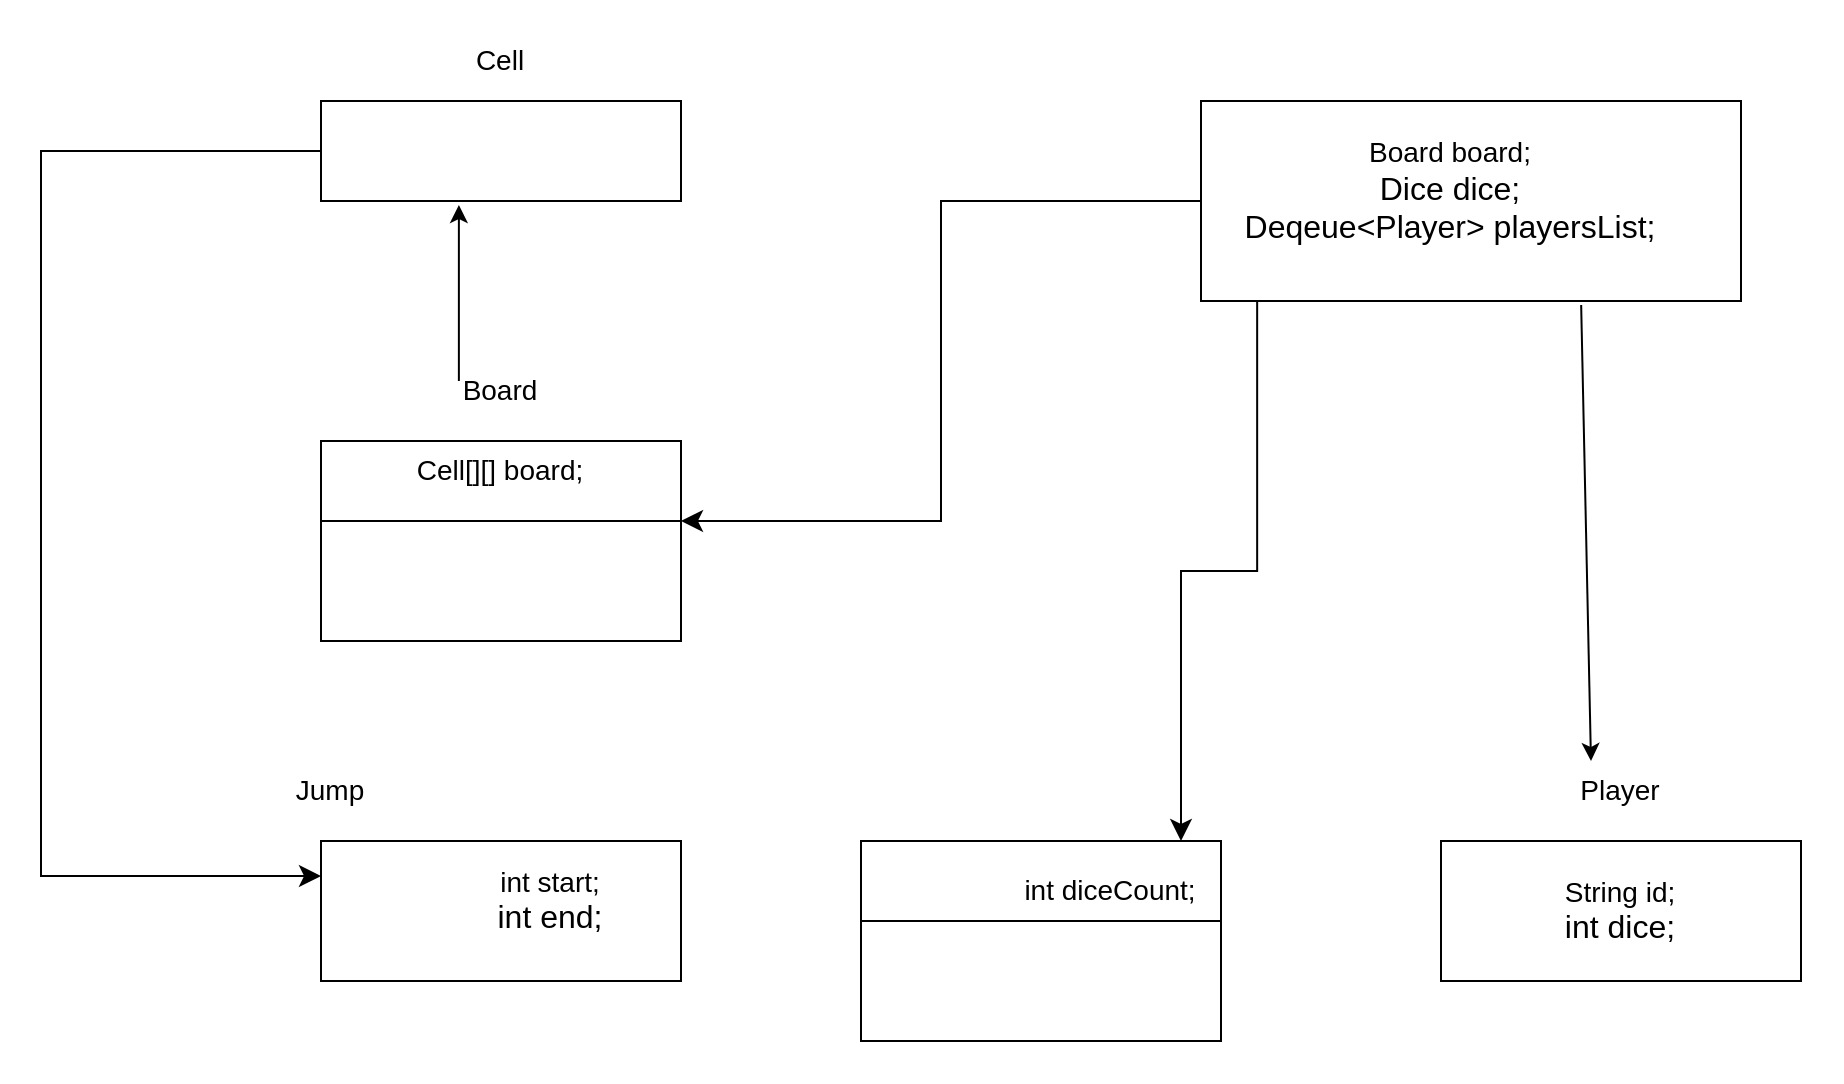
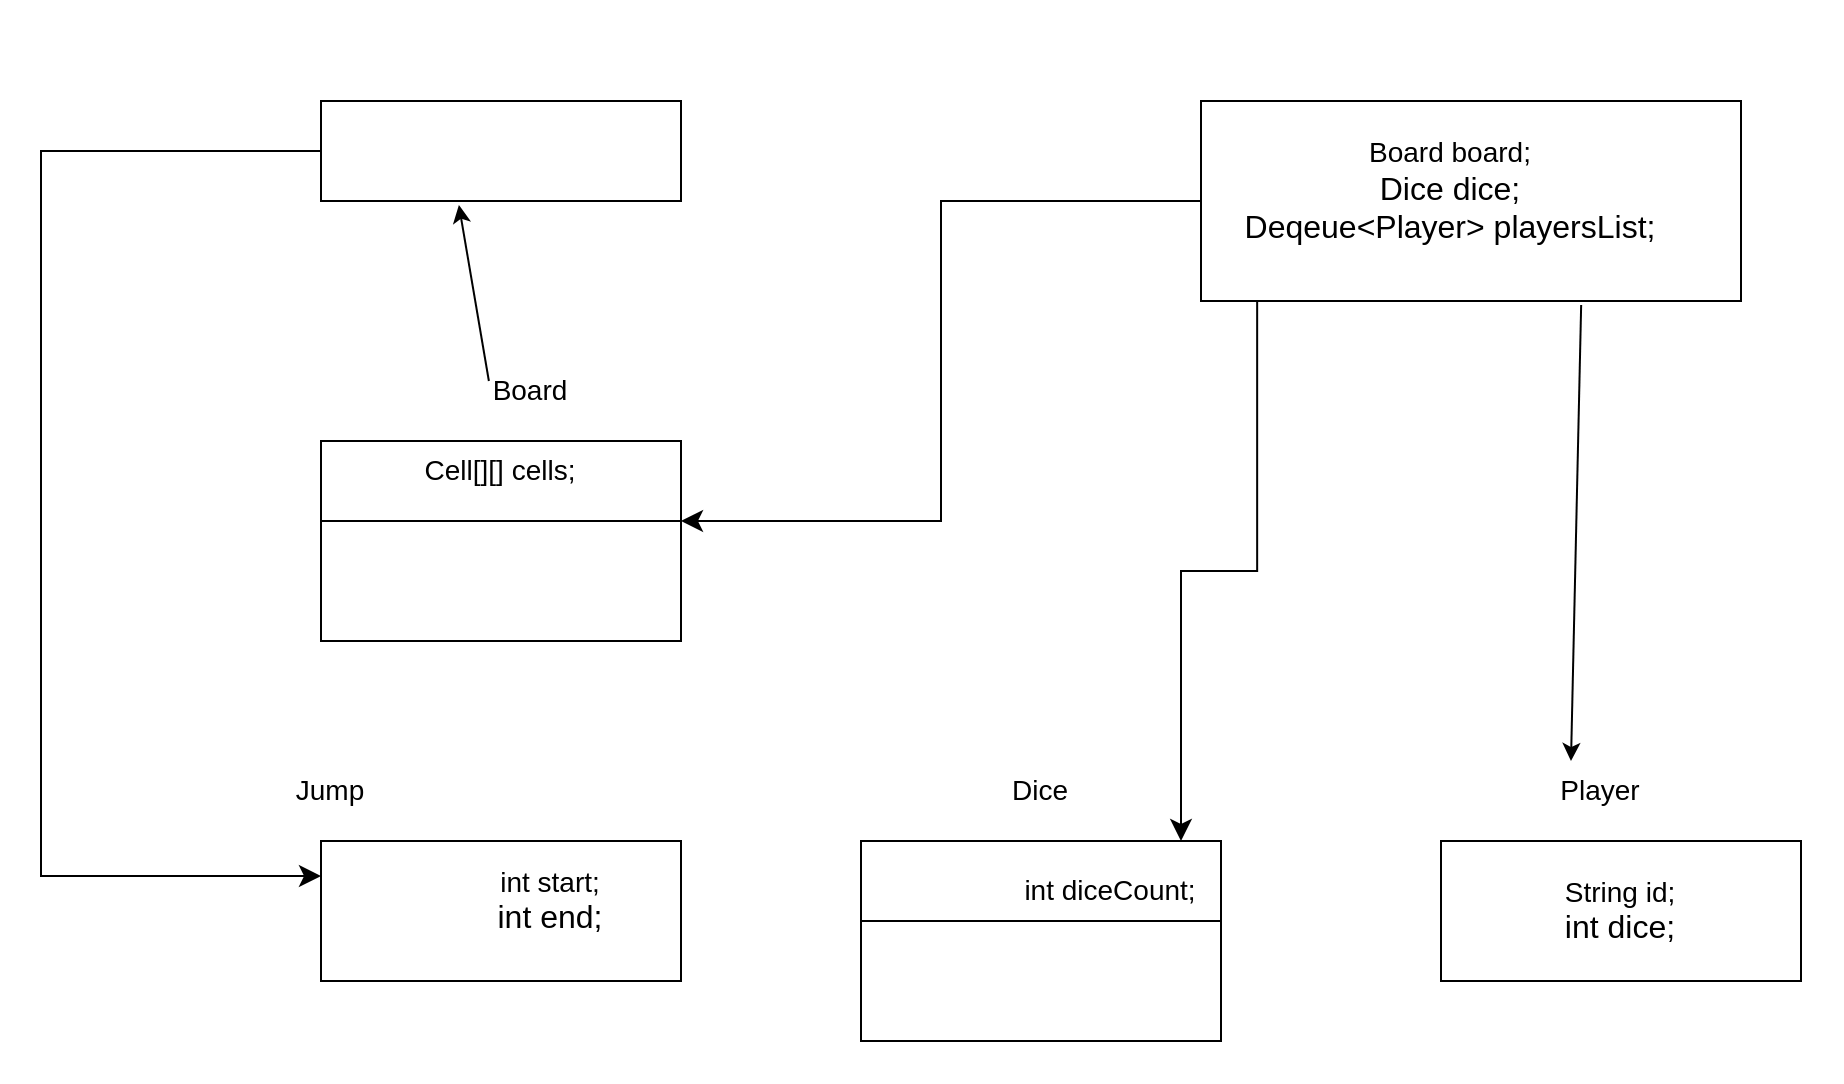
(501, 61) -> none
(501, 391) -> (531, 391)
(501, 471) -> (501, 471)
none -> (1041, 791)
(1621, 791) -> (1601, 791)
